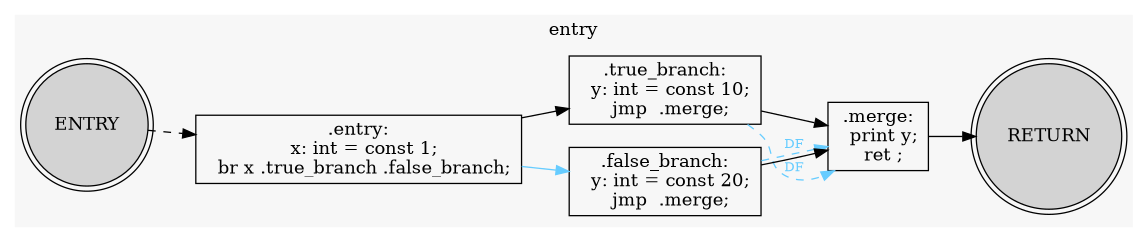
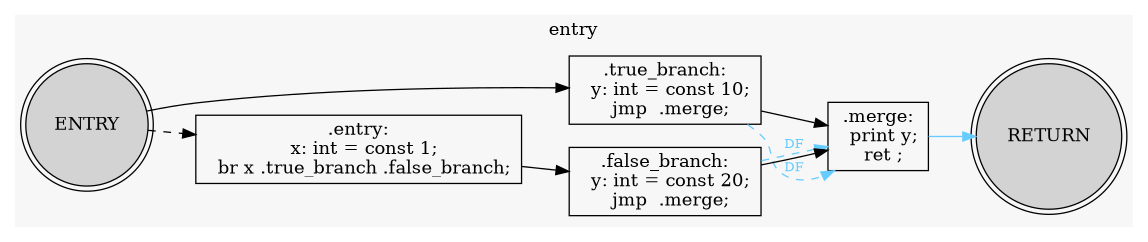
(539, 114) -> (351, 91)
(946, 136) -> (946, 136)
(539, 168) -> (539, 168)
